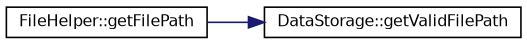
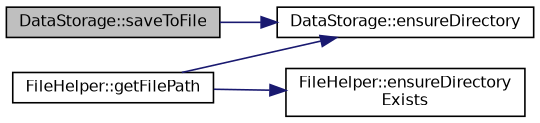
none -> (113, 22)
(393, 22) -> (405, 22)
none -> (405, 92)
